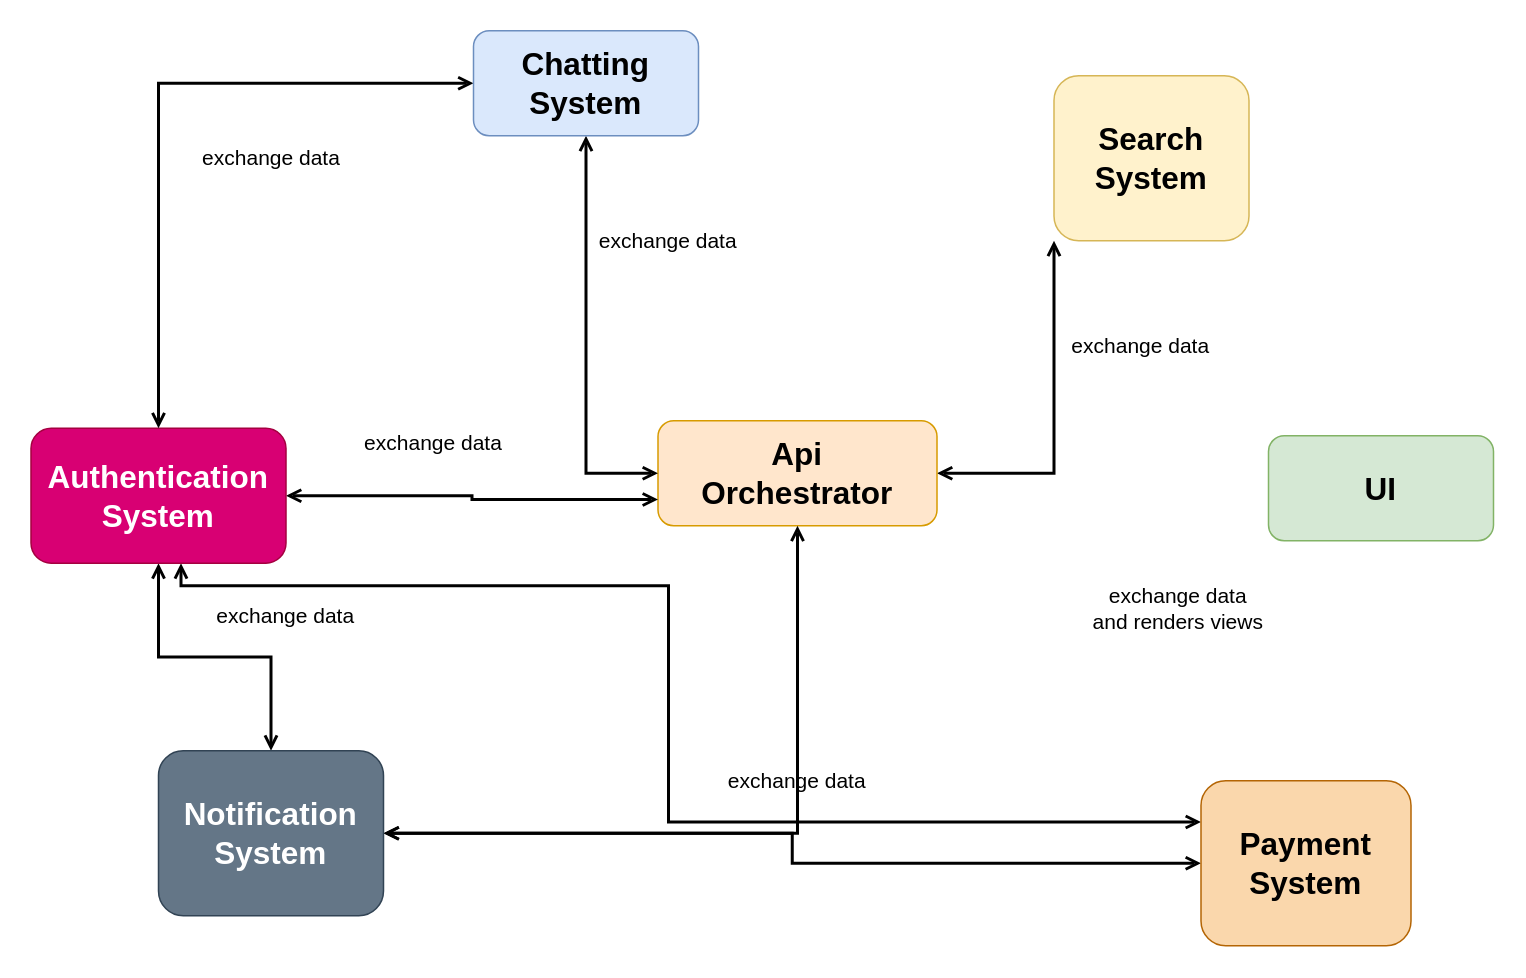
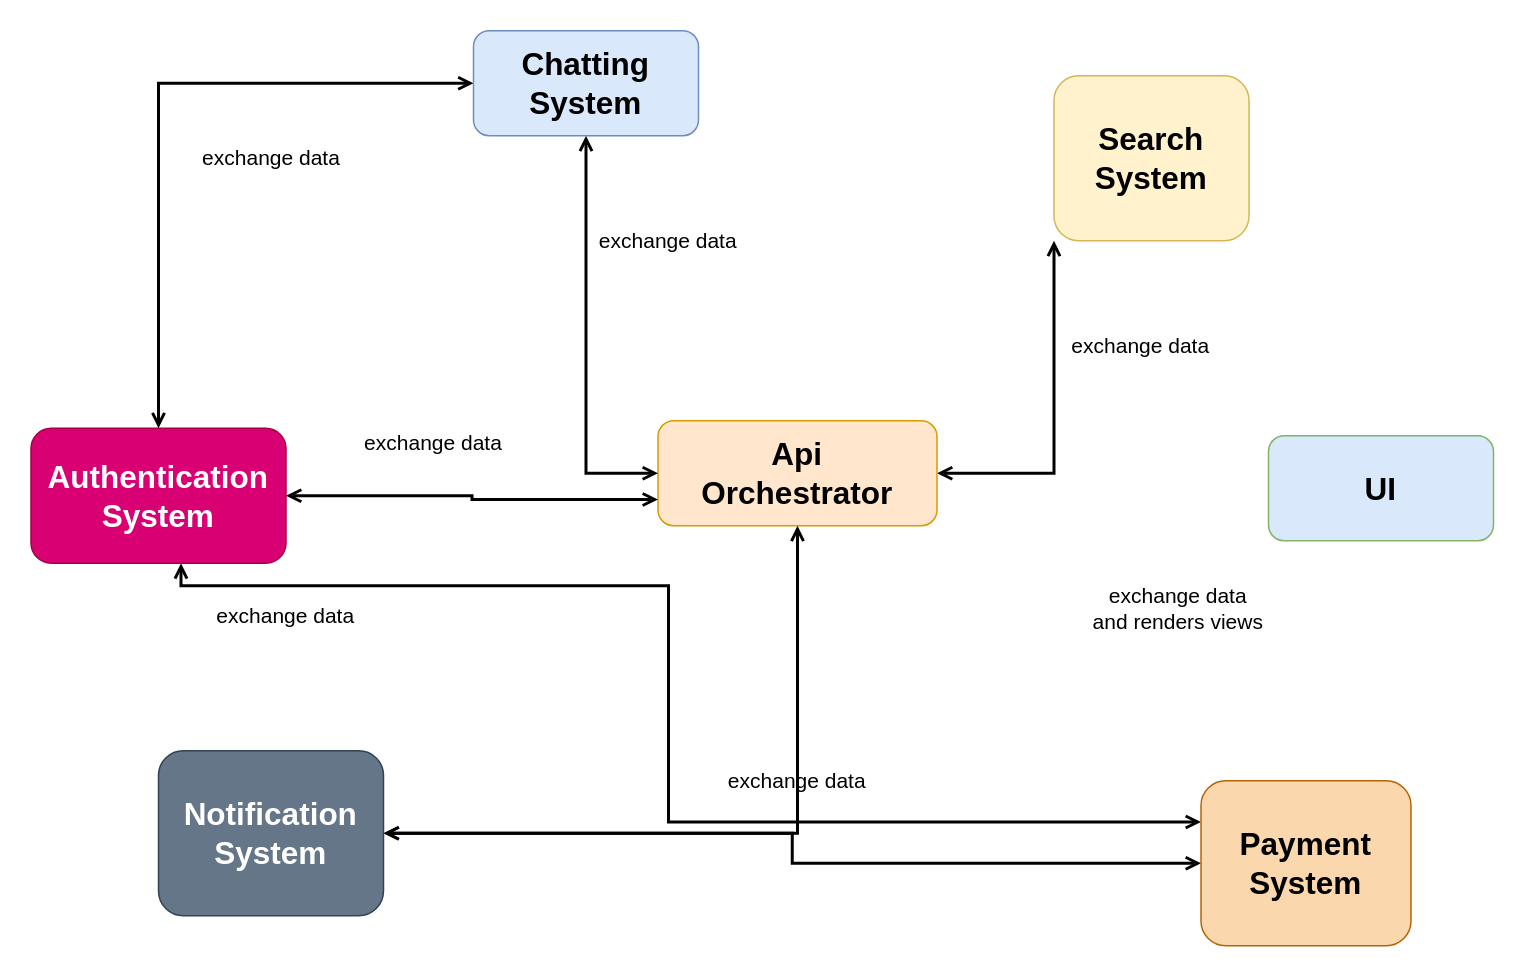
(1381, 488) -> (1381, 488)
(215, 657) -> none
